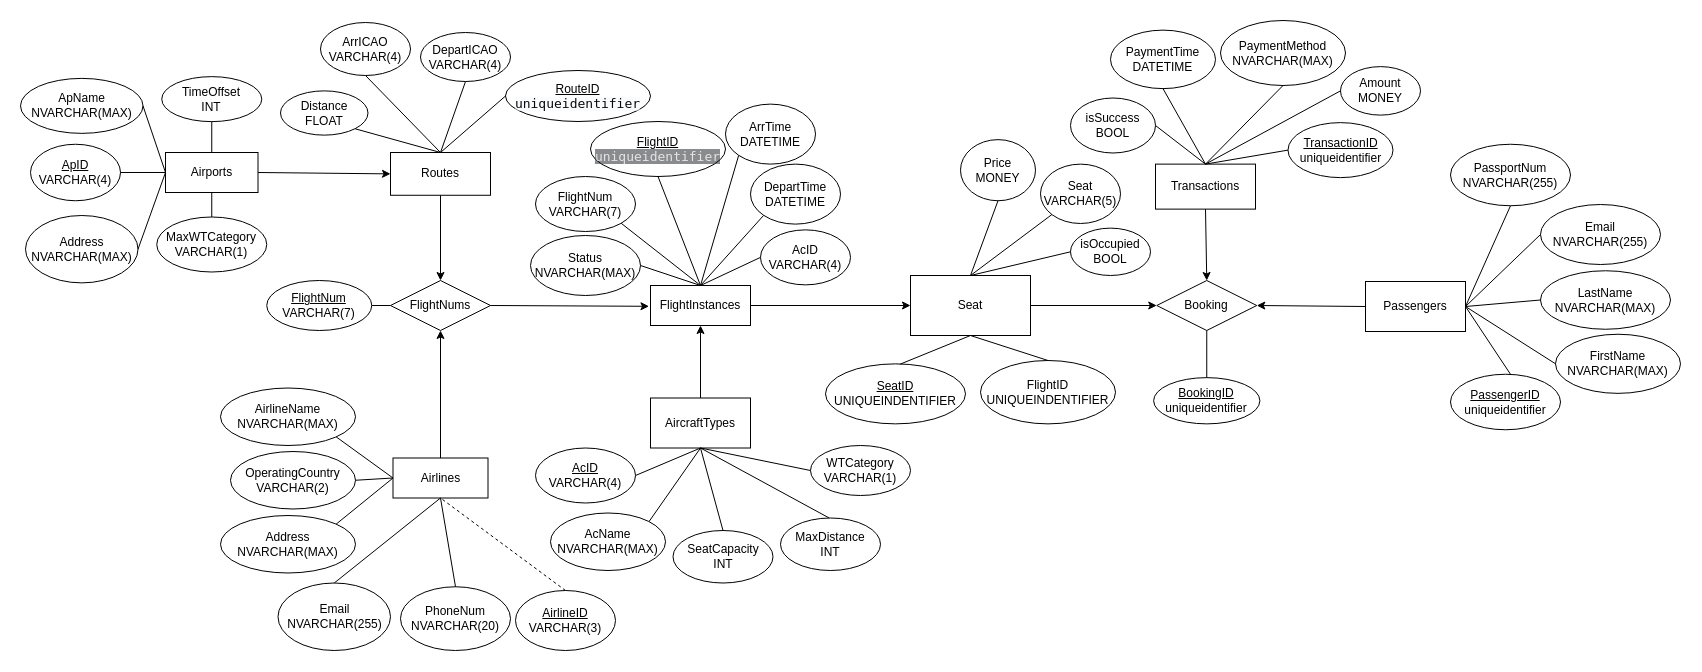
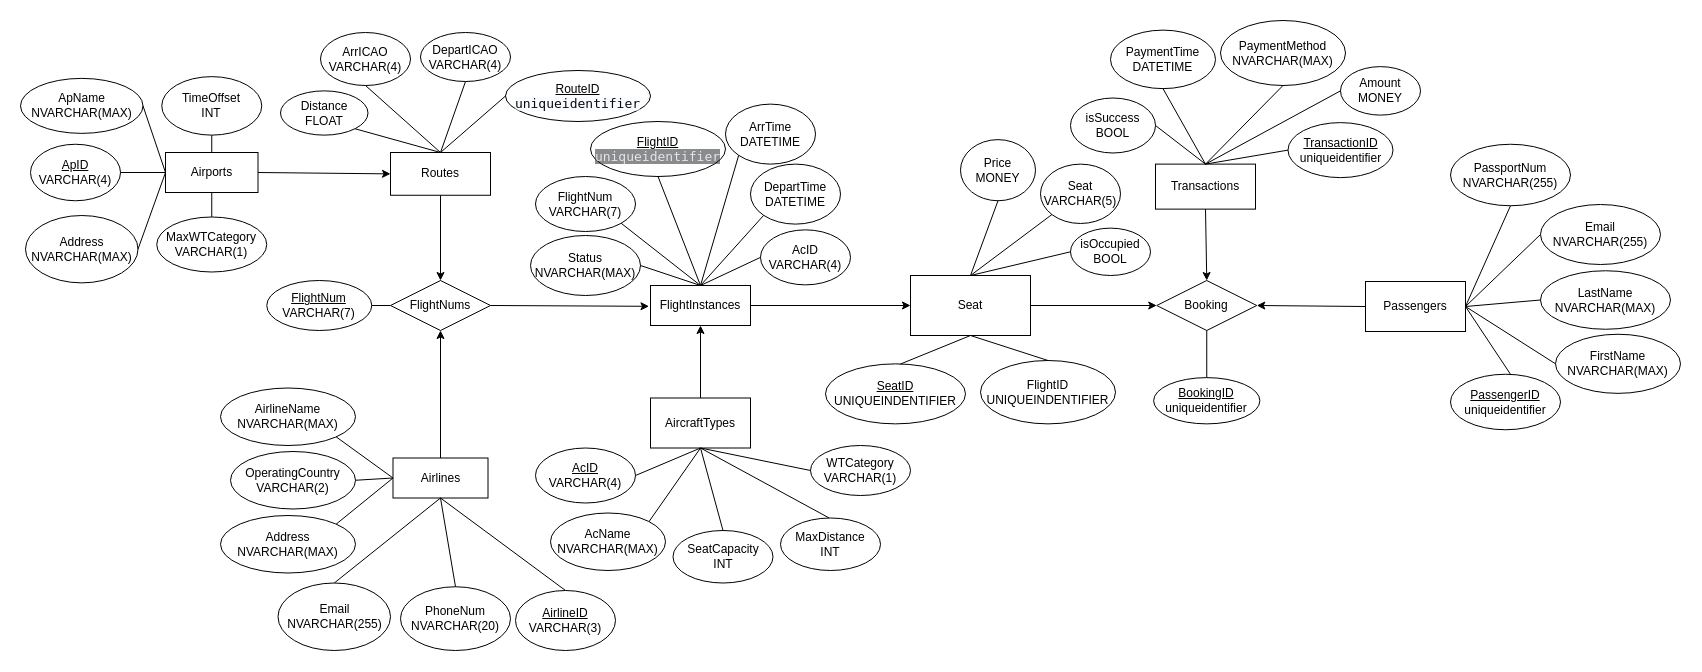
(366, 49) -> (366, 59)
(212, 99) -> (212, 106)
(503, 545) -> (503, 545)
